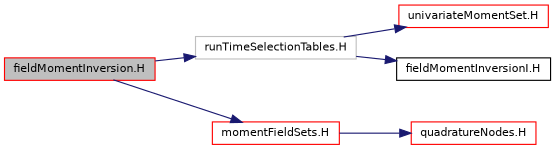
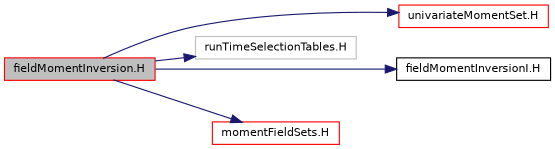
(369, 33) -> (242, 19)
(371, 58) -> (270, 69)
(474, 133) -> none
